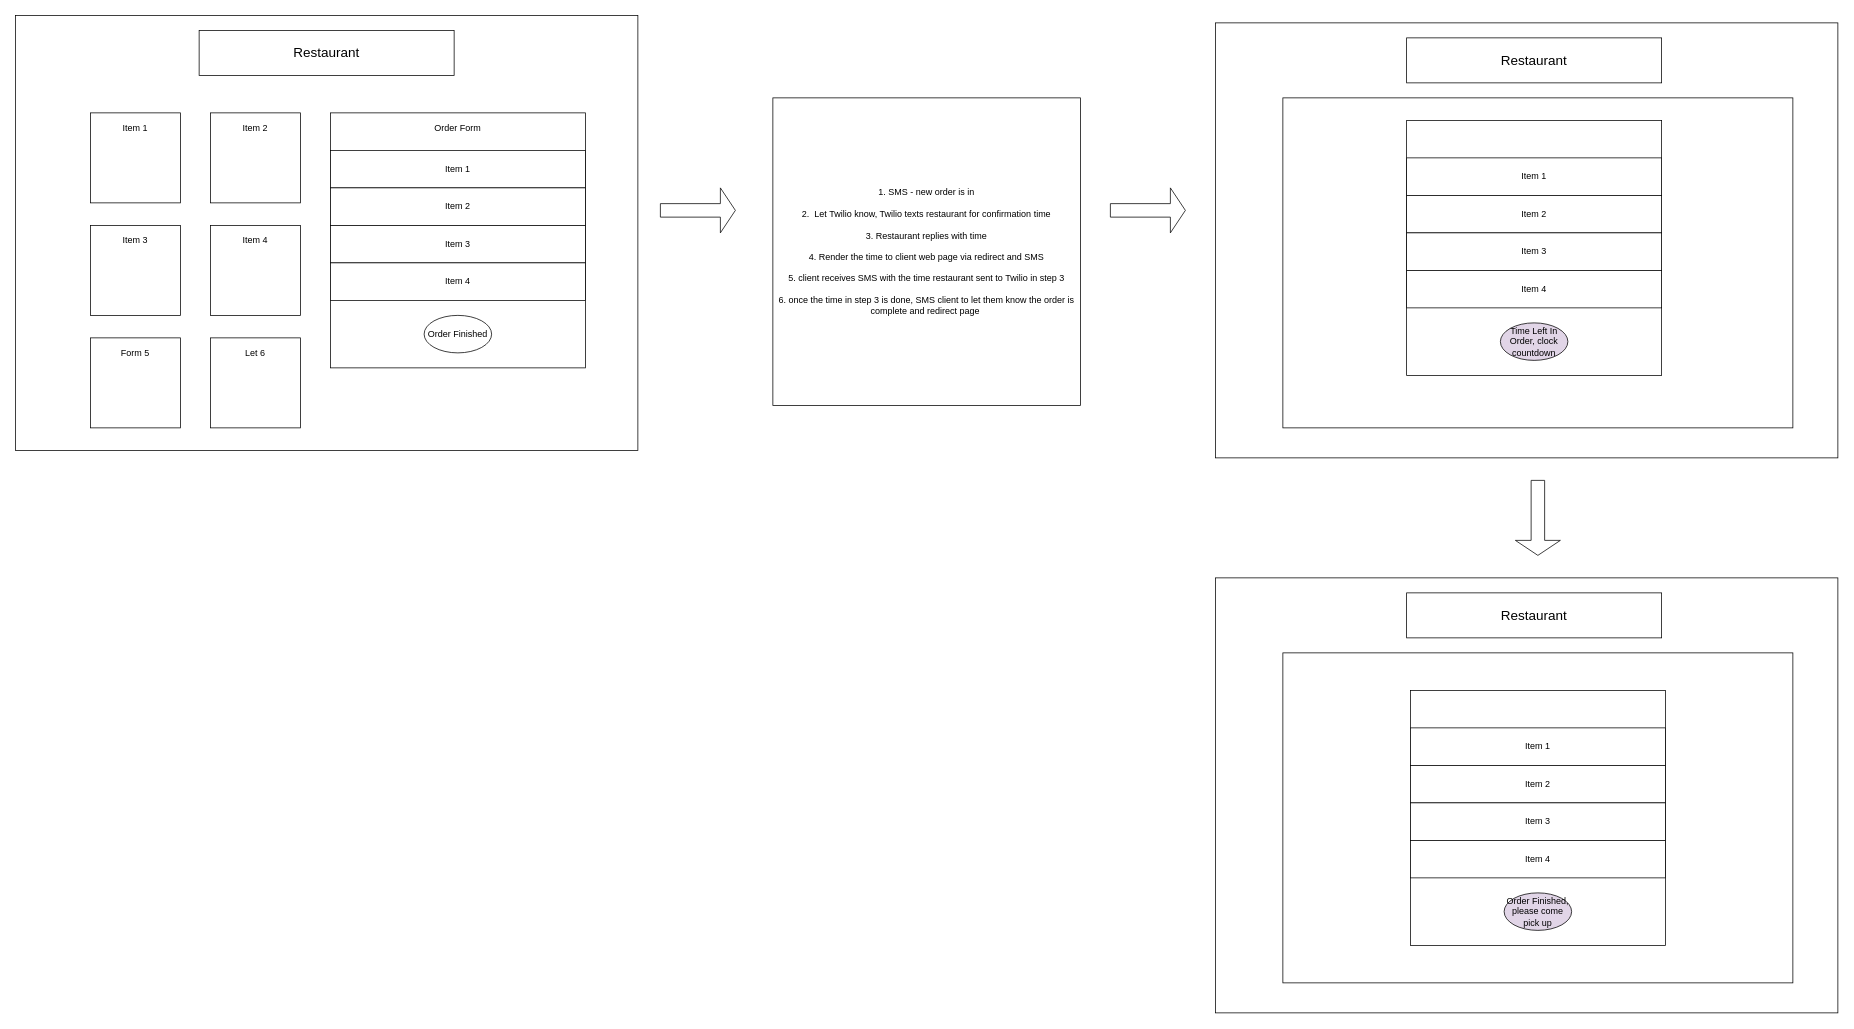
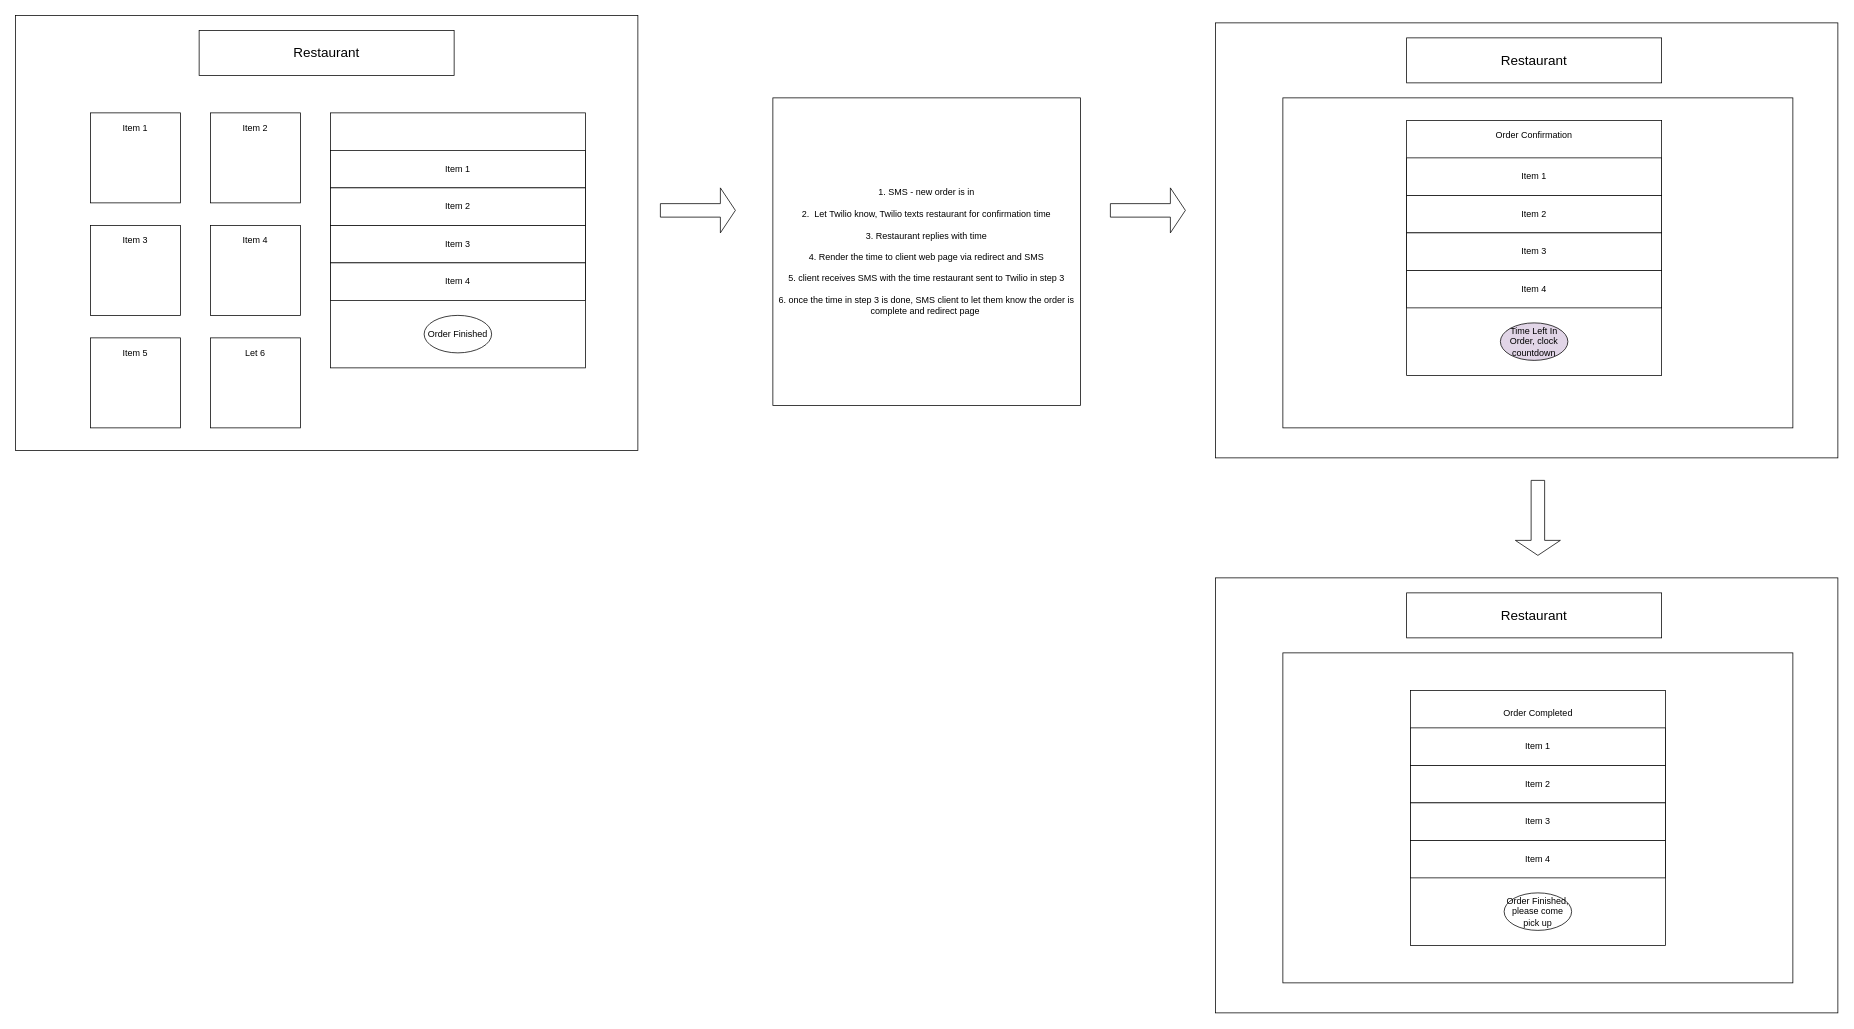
(458, 128) -> none
none -> (1534, 135)
(135, 353) -> (135, 353)
none -> (1538, 713)
(1538, 912) -> (1538, 912)
